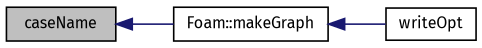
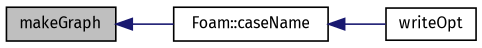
(61, 24) -> (61, 24)
(251, 24) -> (251, 24)
